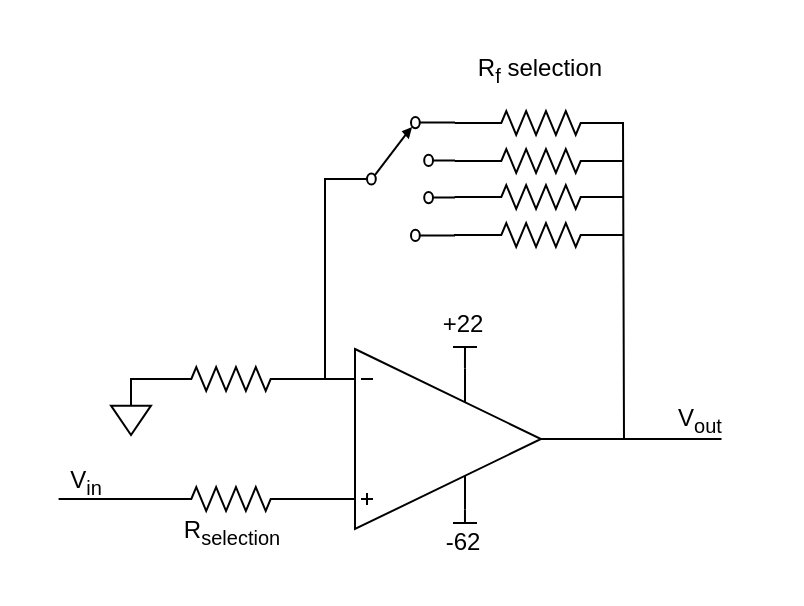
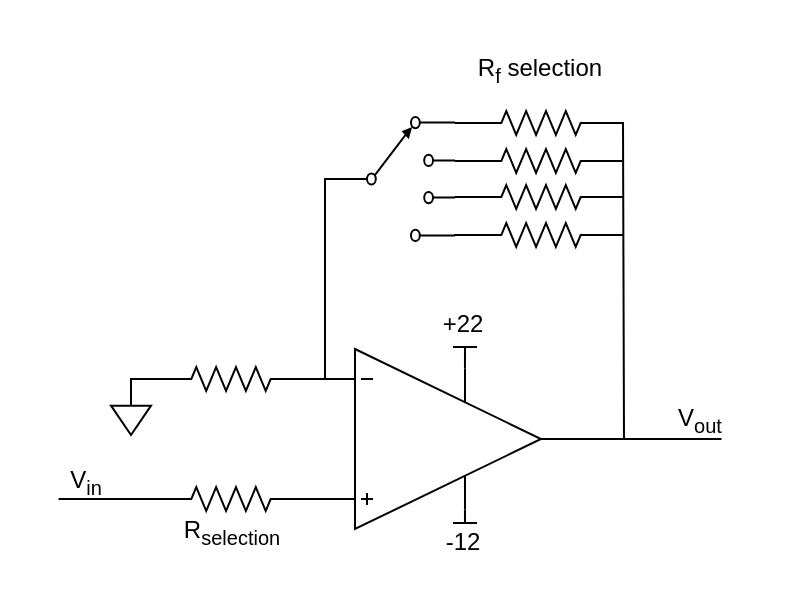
(464, 543) -> (464, 543)
